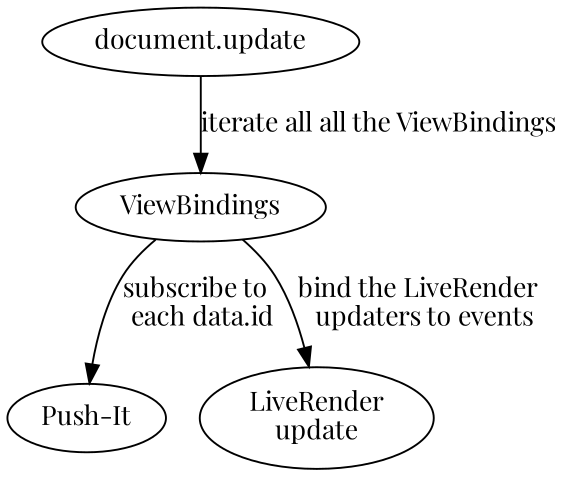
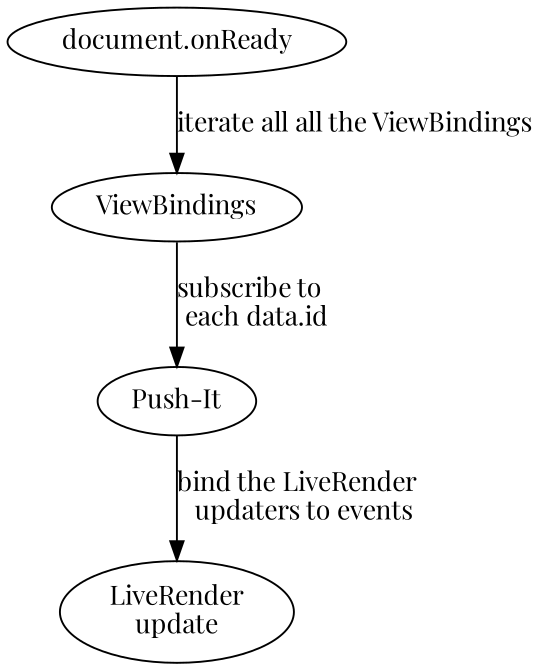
(201, 42) -> (177, 42)
(282, 289) -> (177, 488)
